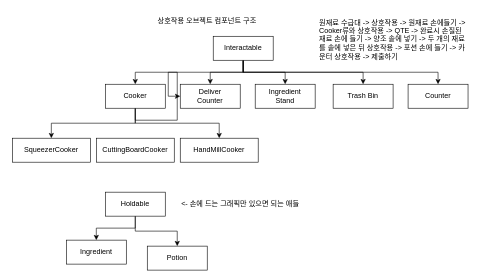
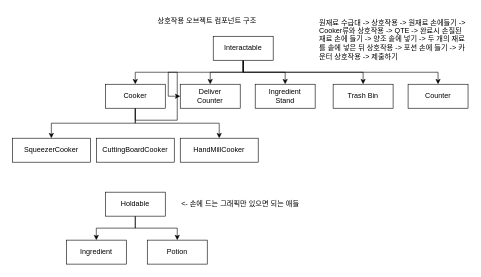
(177, 258) -> (177, 252)
